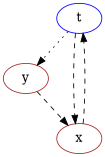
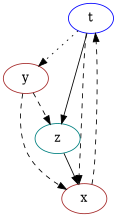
none -> (58, 139)
